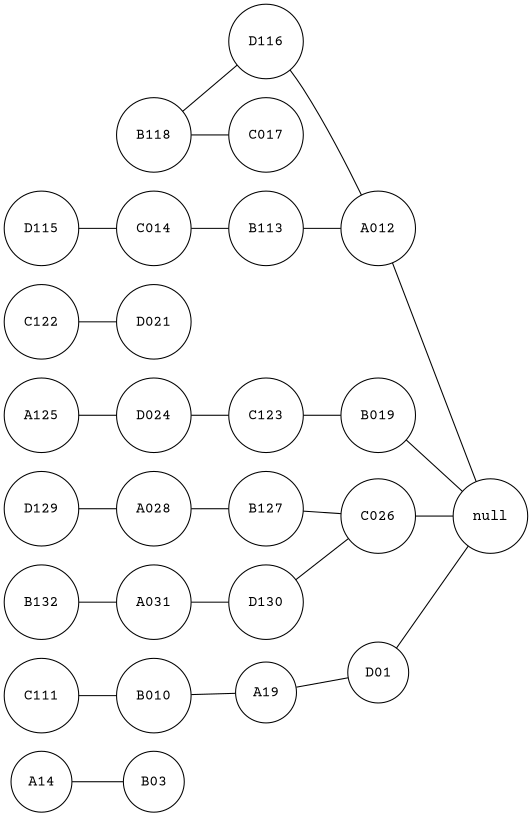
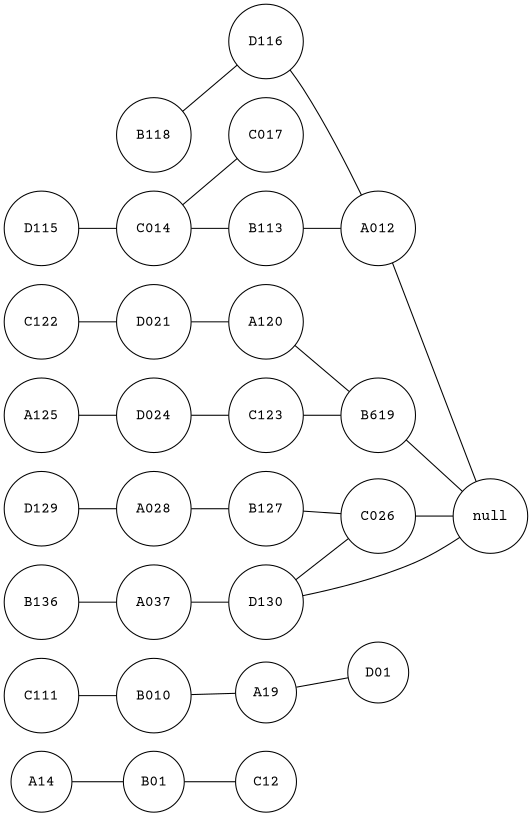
(210, 135) -> (210, 182)
none -> (266, 322)
(378, 415) -> (378, 415)
(432, 597) -> (384, 574)
(41, 602) -> (41, 602)
(154, 602) -> (154, 602)
(154, 782) -> (154, 782)
none -> (266, 782)
